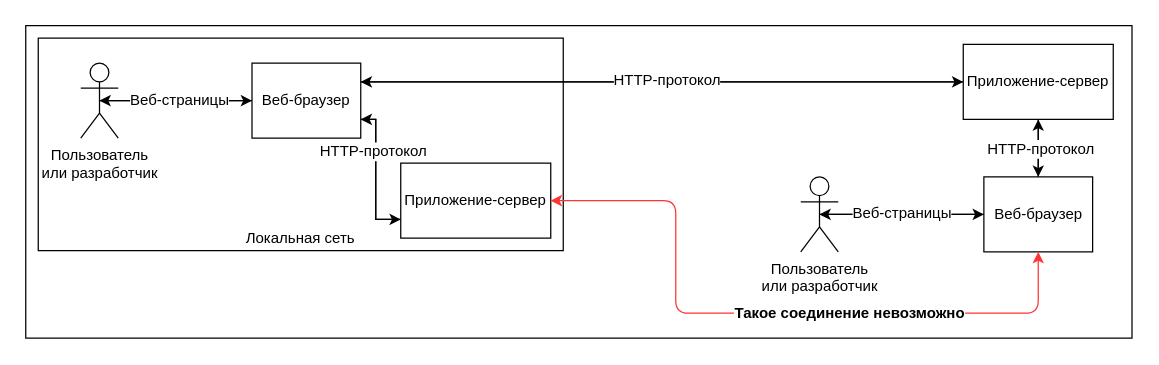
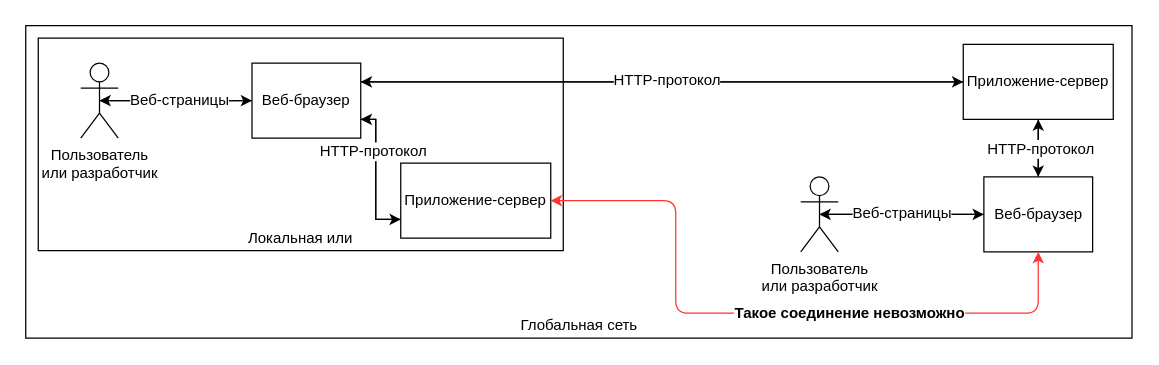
(301, 238) -> (301, 238)
none -> (579, 326)
